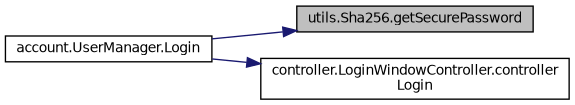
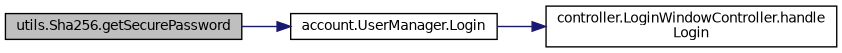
(247, 35) -> (259, 26)
(415, 79) -> (691, 26)
